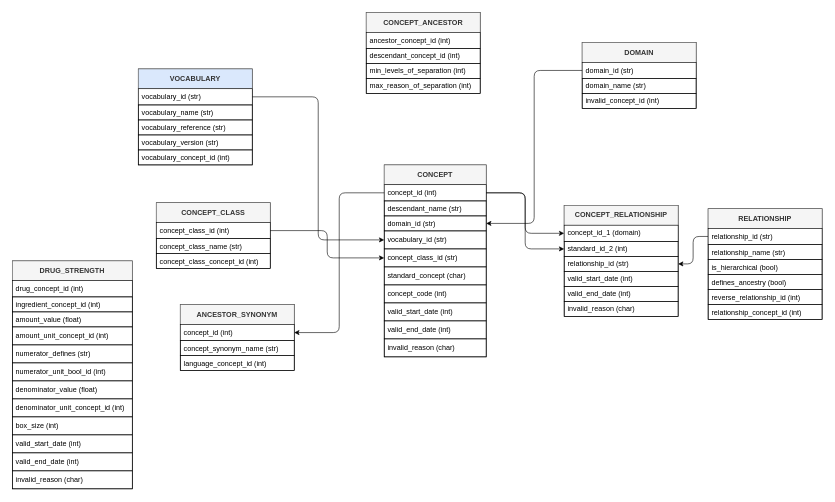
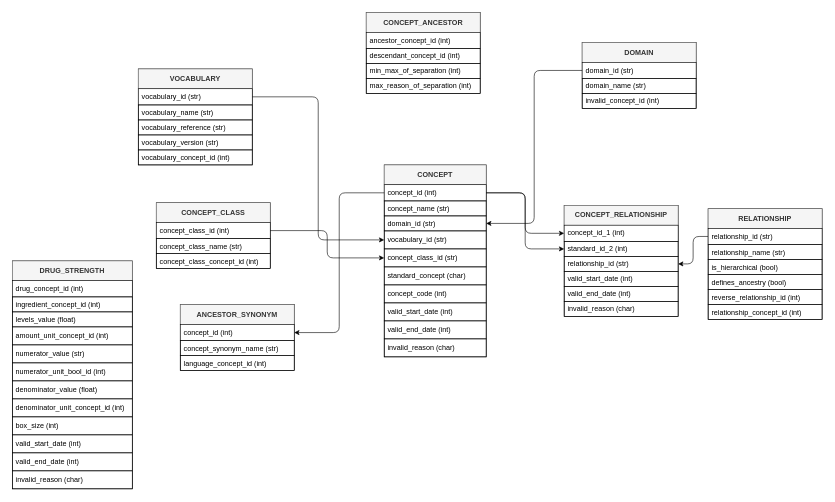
(425, 71) -> (421, 71)
(195, 79) -> (195, 79)
(429, 209) -> (423, 209)
(607, 233) -> (601, 233)
(53, 320) -> (52, 320)
(60, 354) -> (56, 354)
